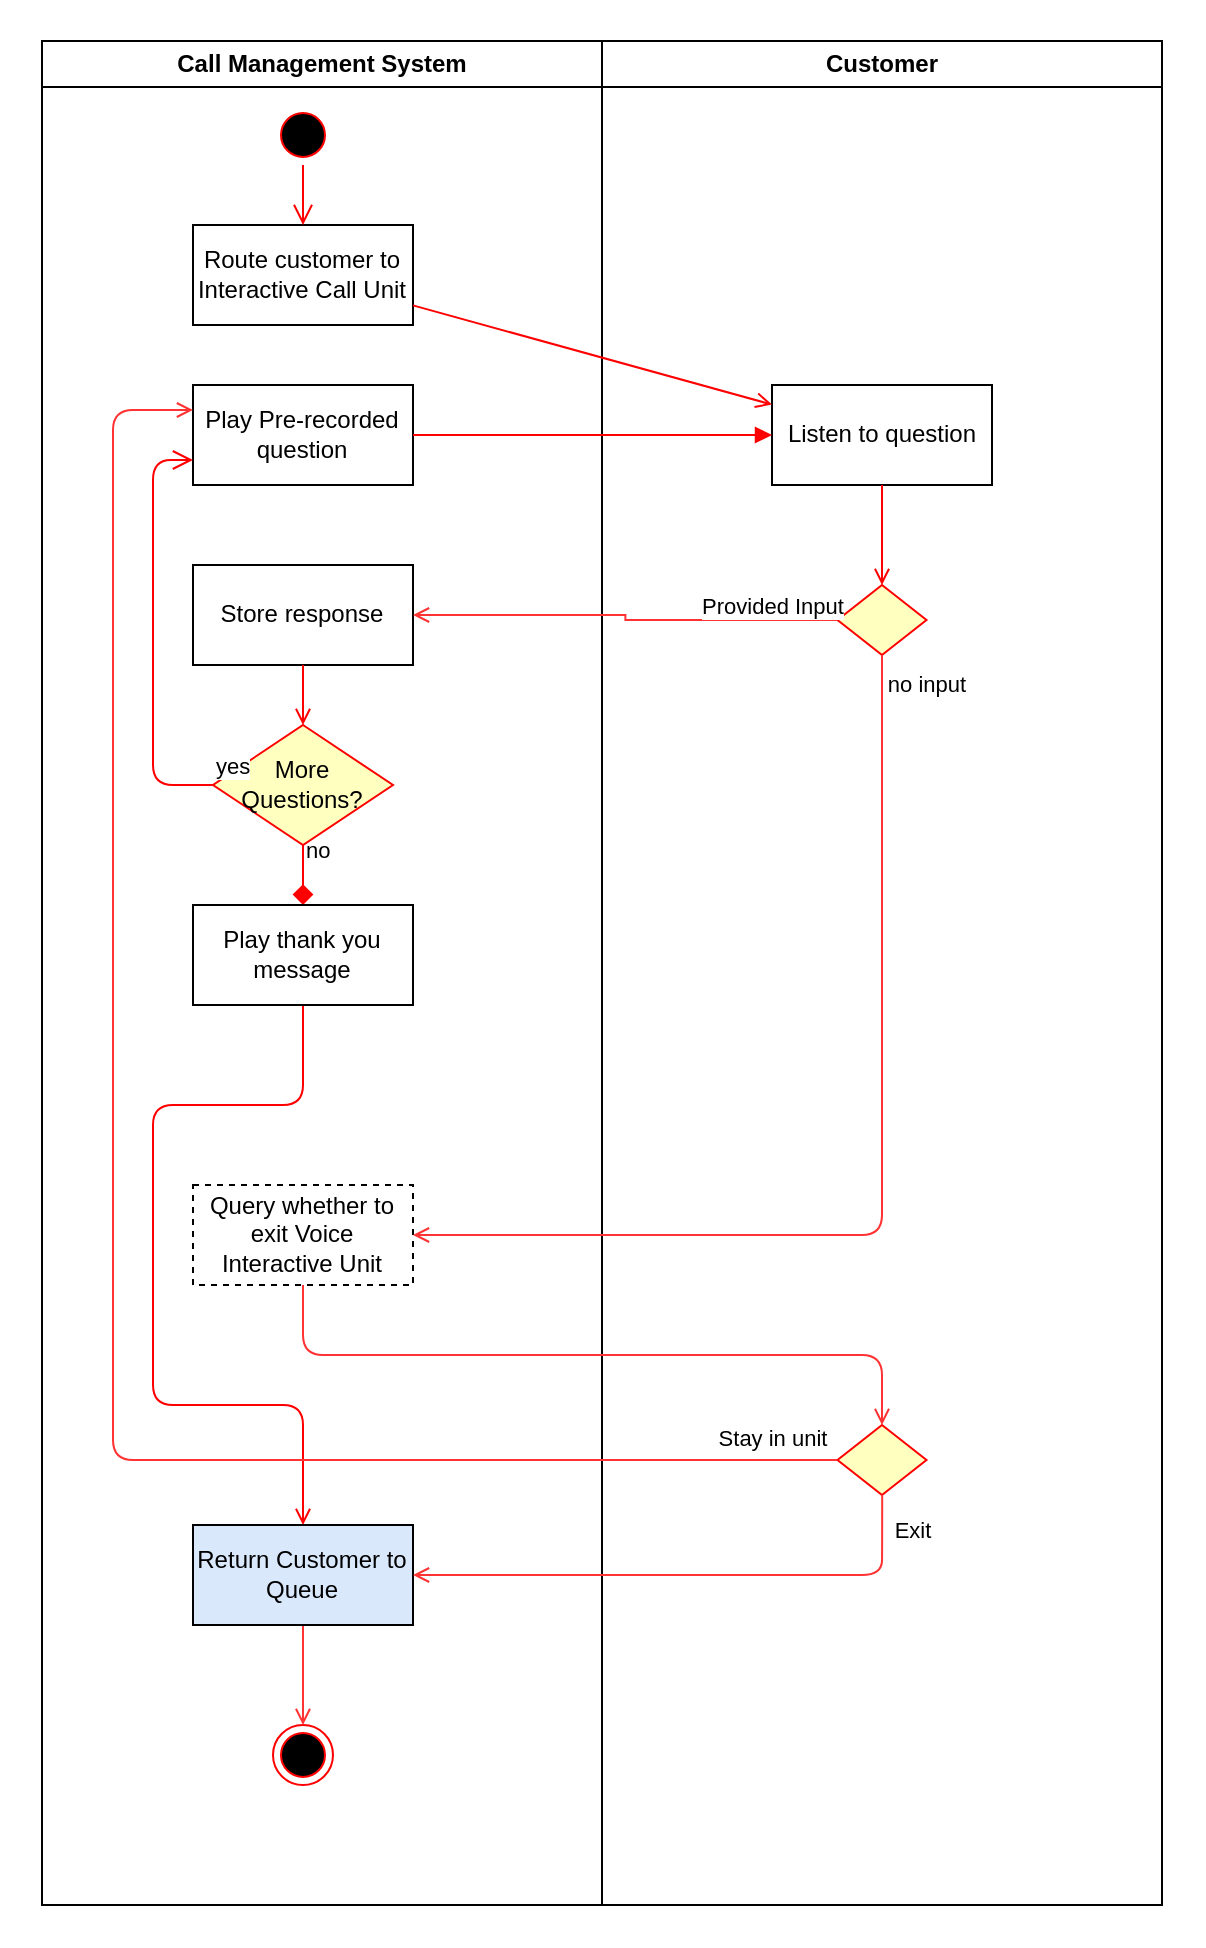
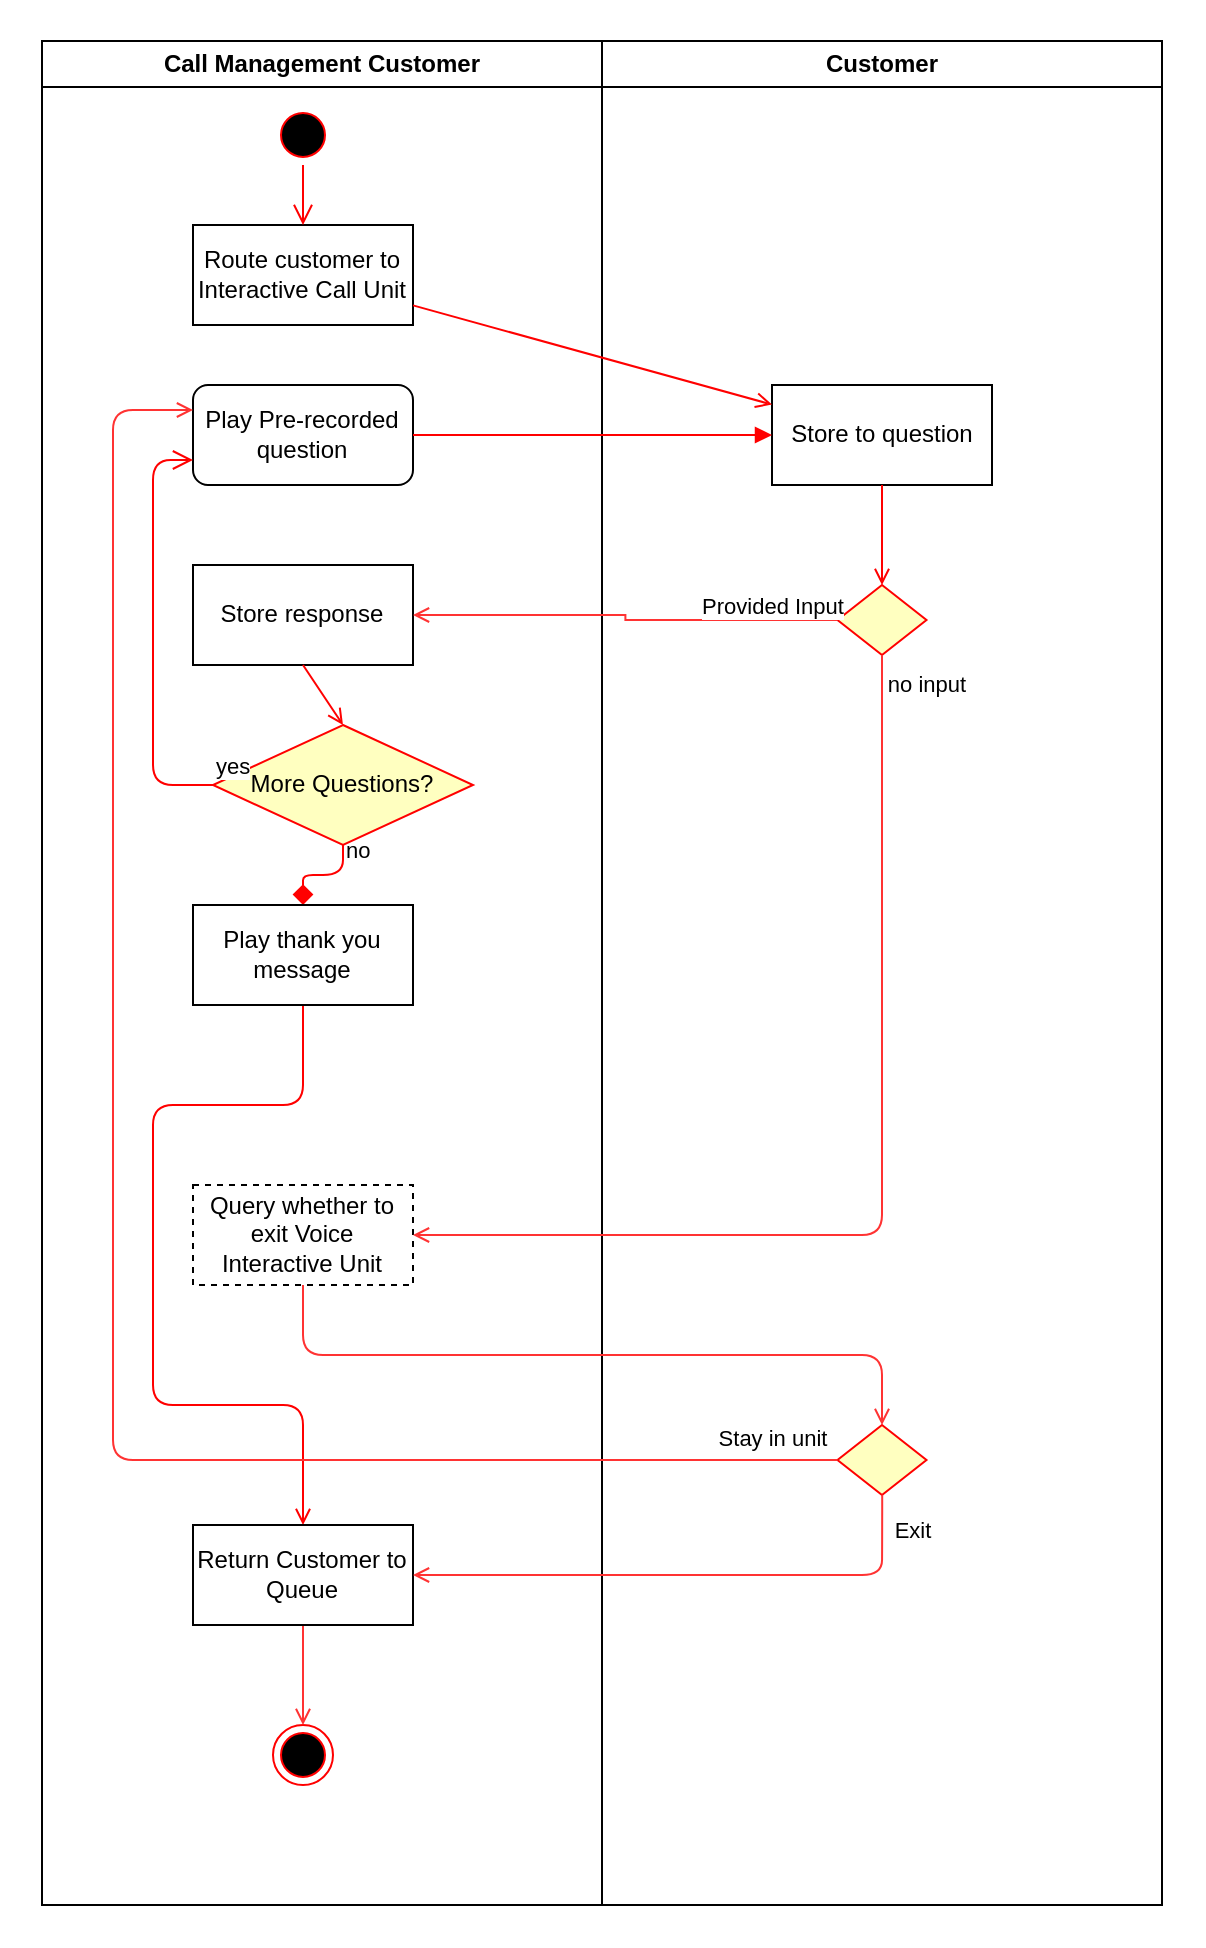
(323, 65) -> (323, 65)
(303, 435) -> (303, 435)
(883, 435) -> (883, 435)
(303, 785) -> (343, 785)
(303, 1575) -> (303, 1575)
